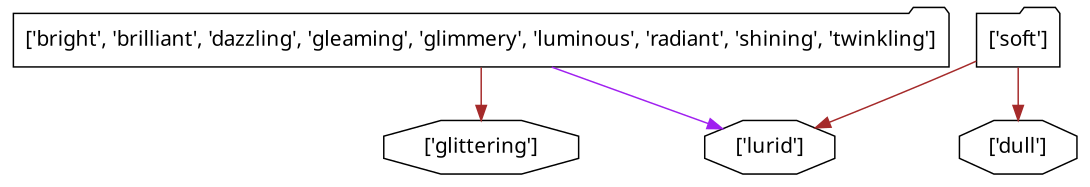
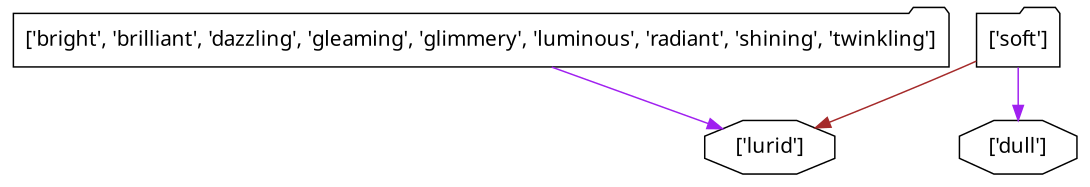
(1018, 86) -> (1018, 86)
(481, 147) -> none
